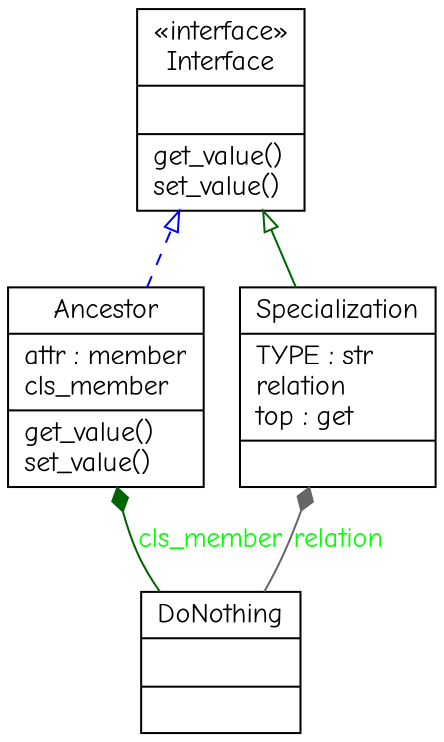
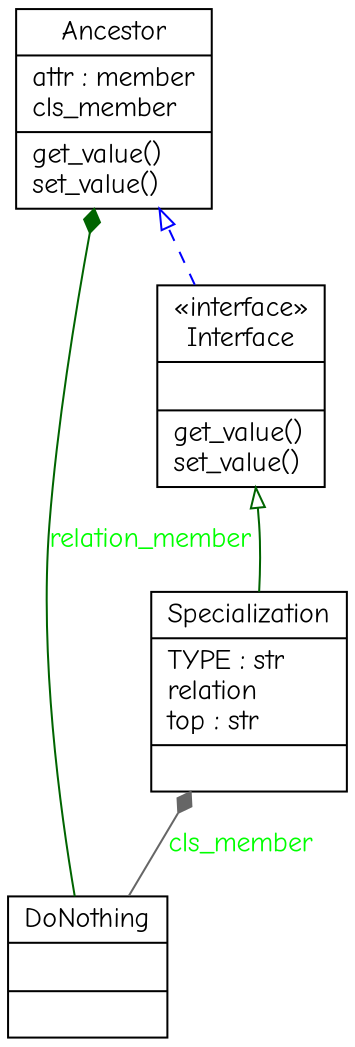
(159, 259) -> (181, 256)
(306, 416) -> (214, 721)
(211, 539) -> (150, 539)
(339, 539) -> (241, 844)
